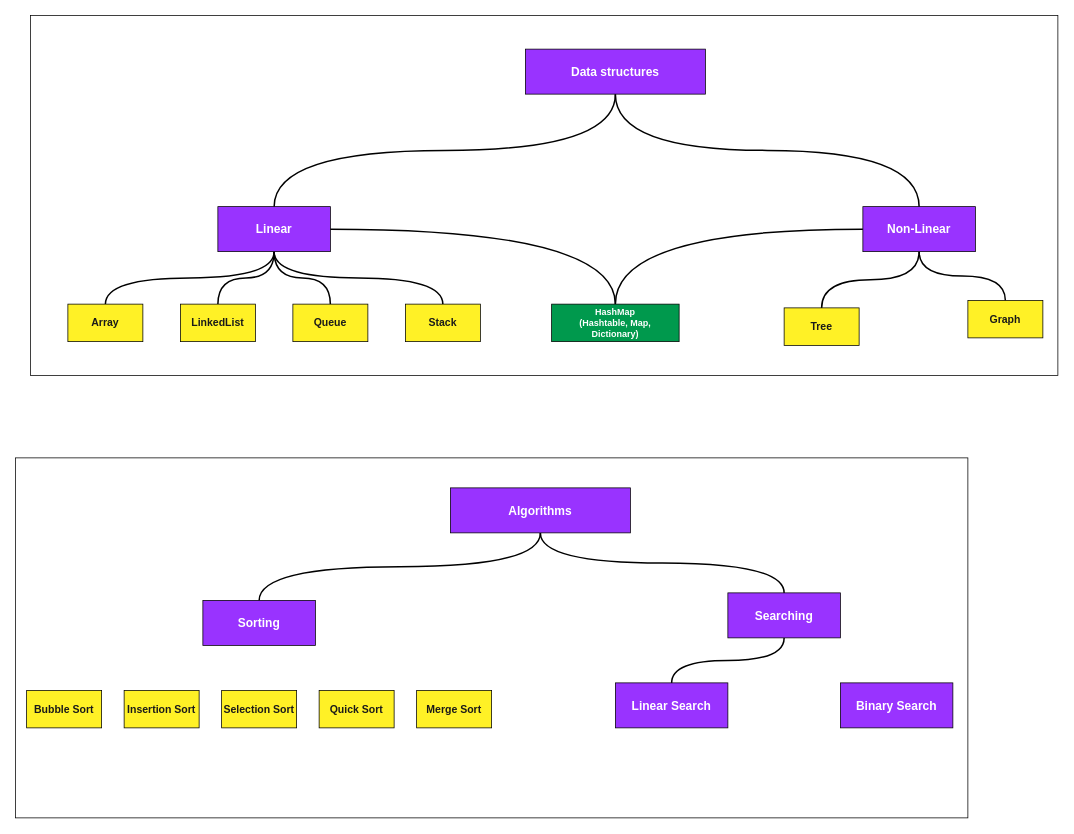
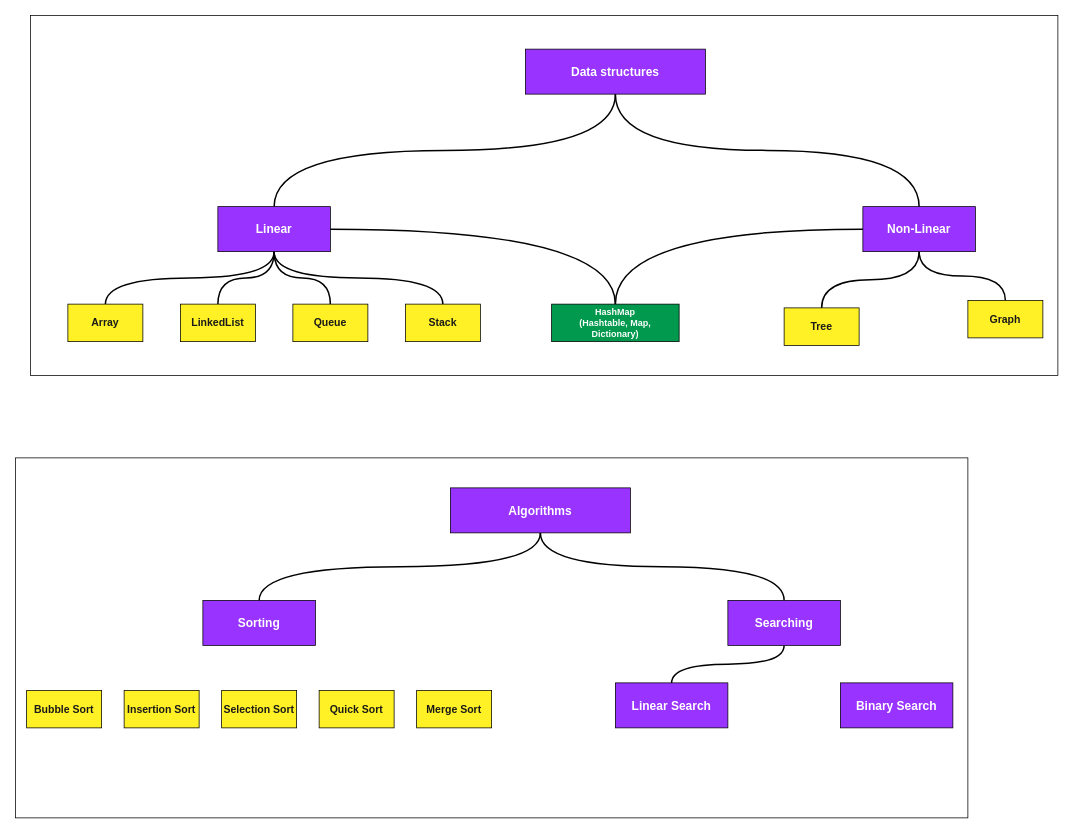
(784, 615) -> (784, 623)
